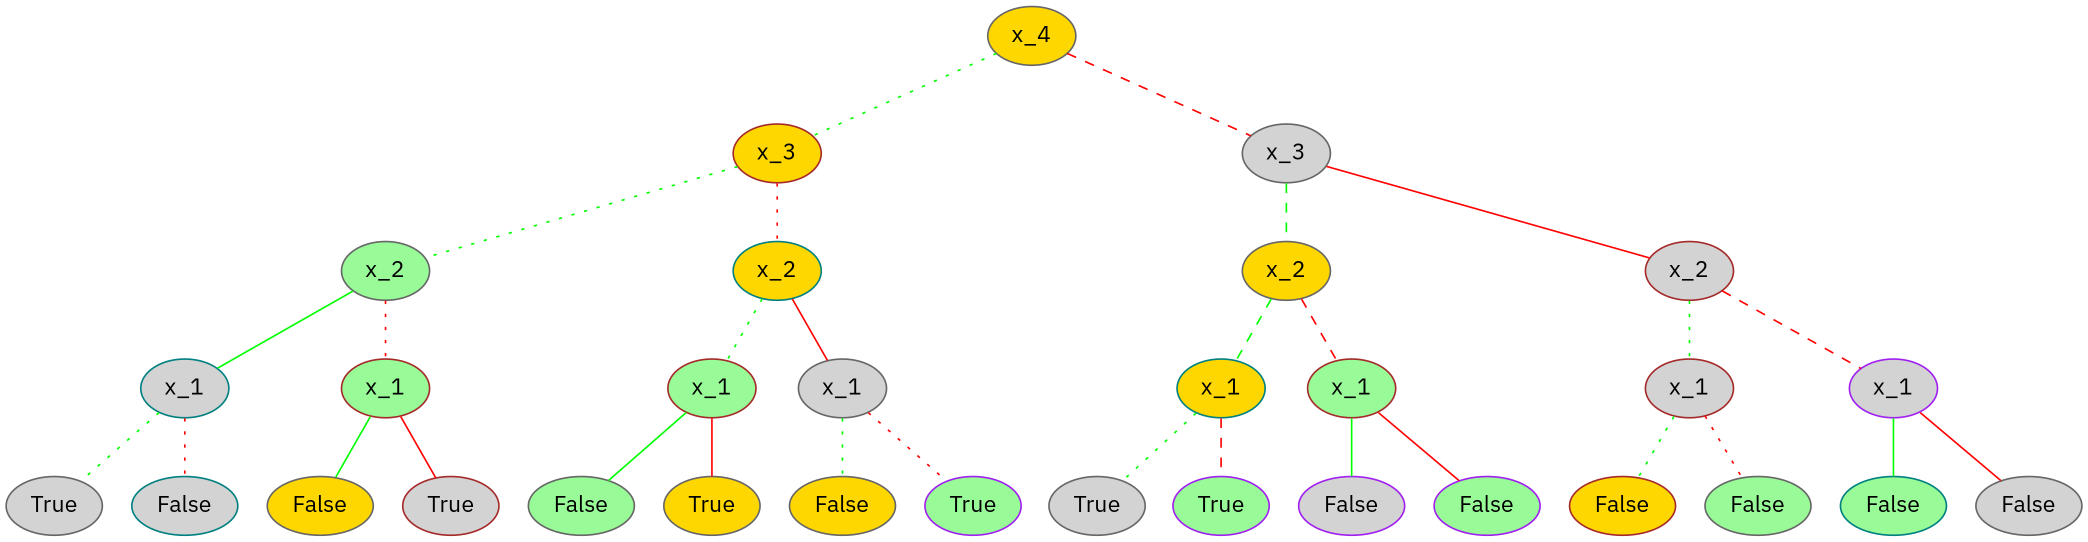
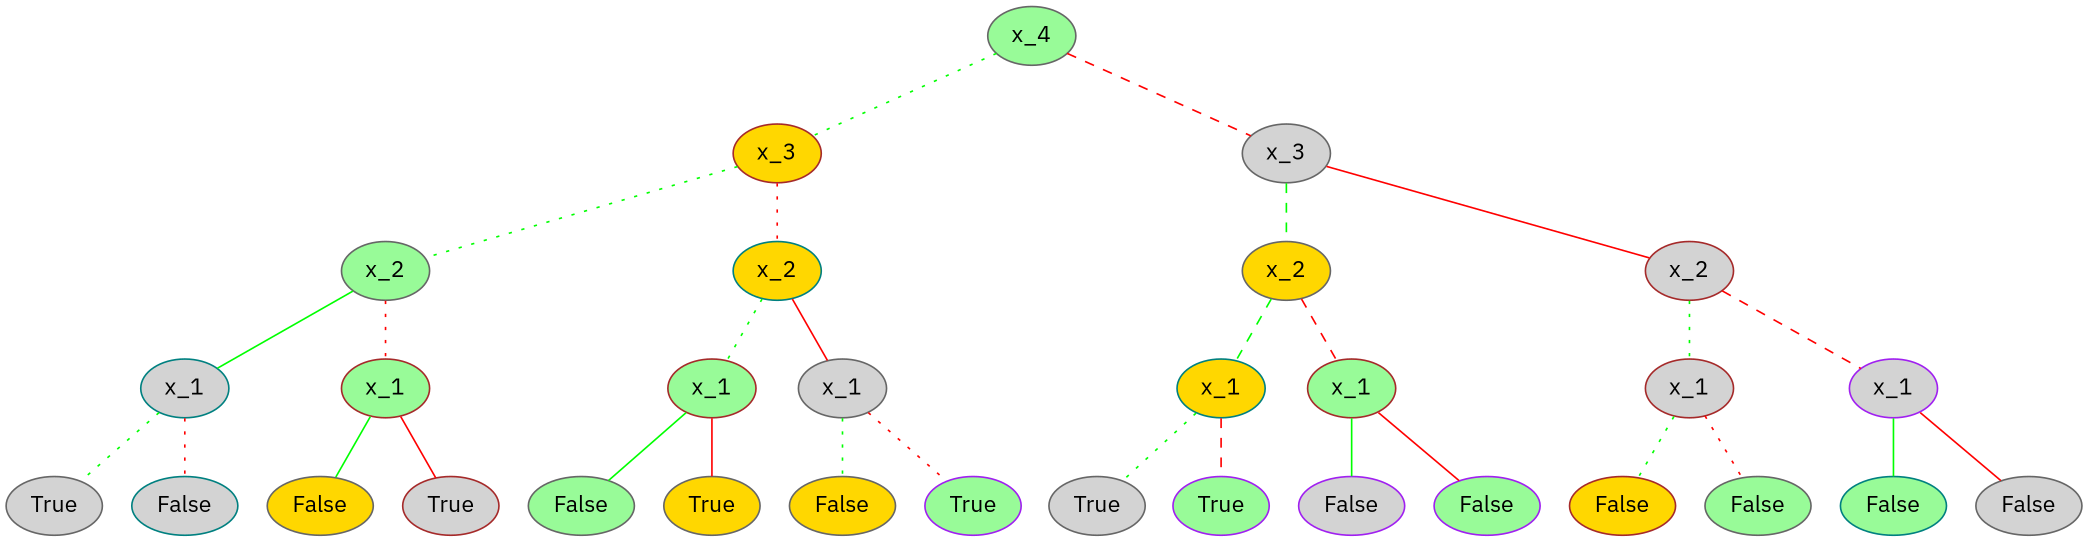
(1032, 36) -> (1032, 36)
